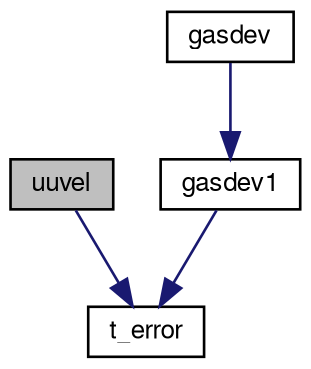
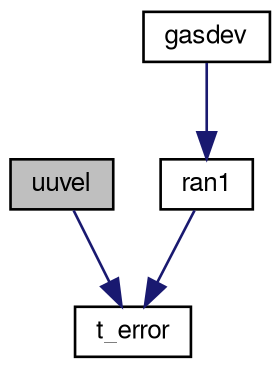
(230, 184) -> (207, 184)
